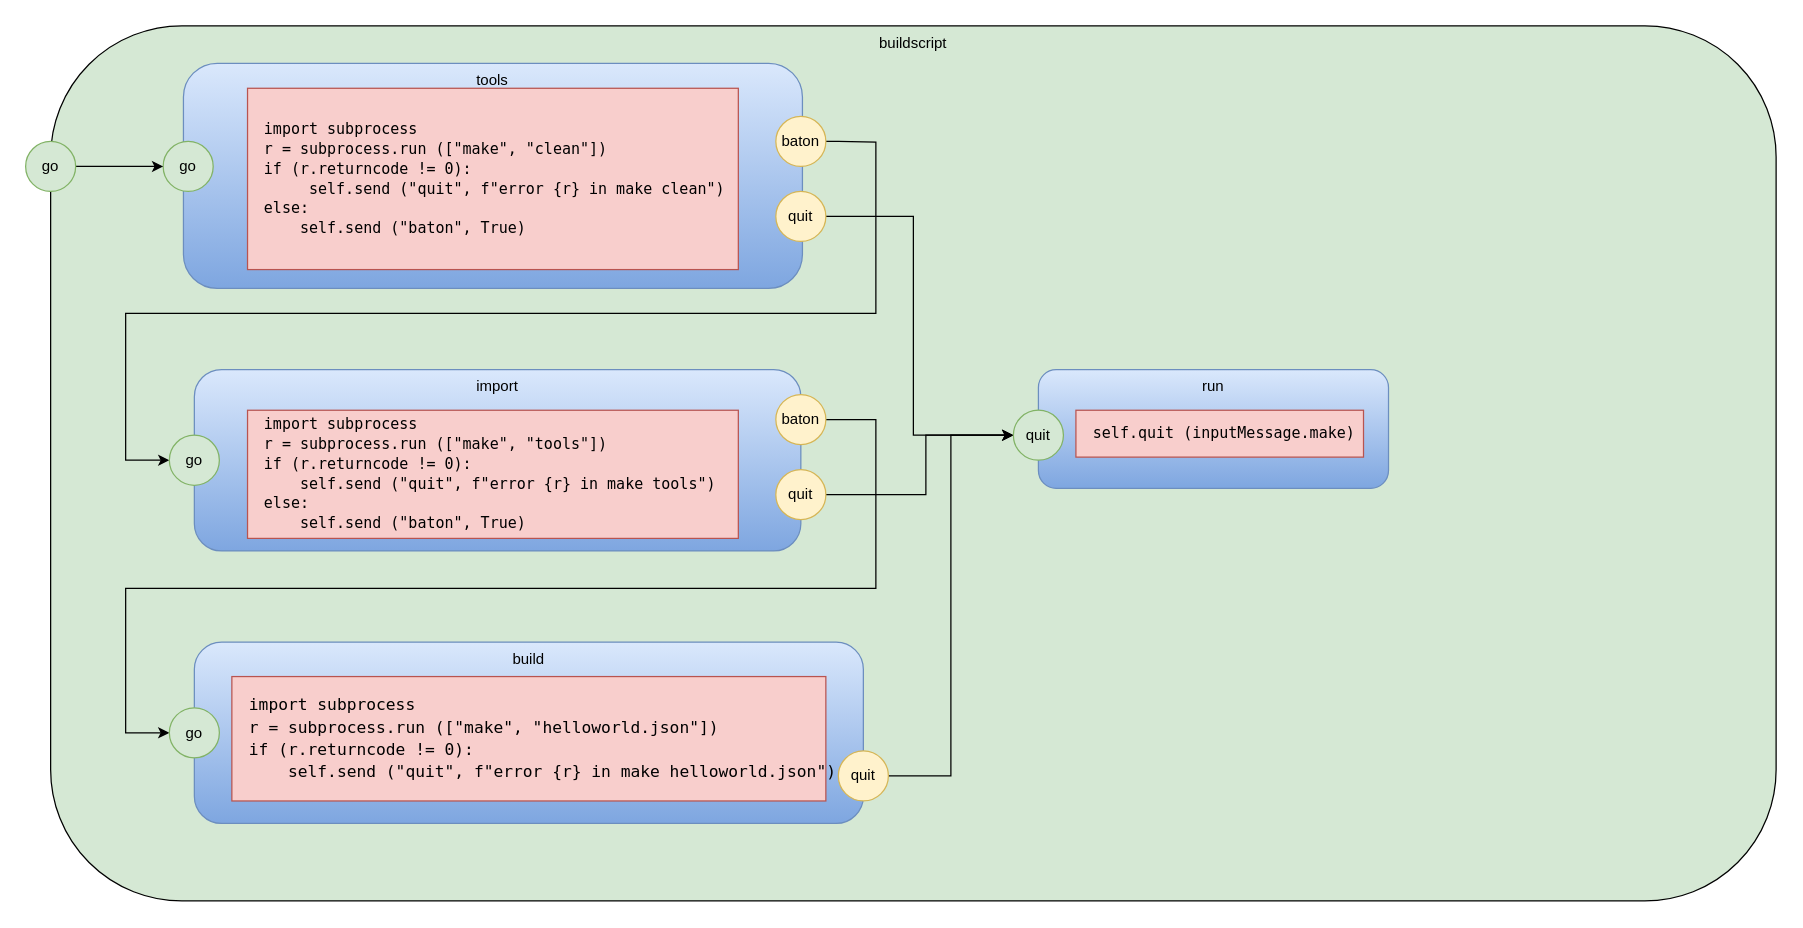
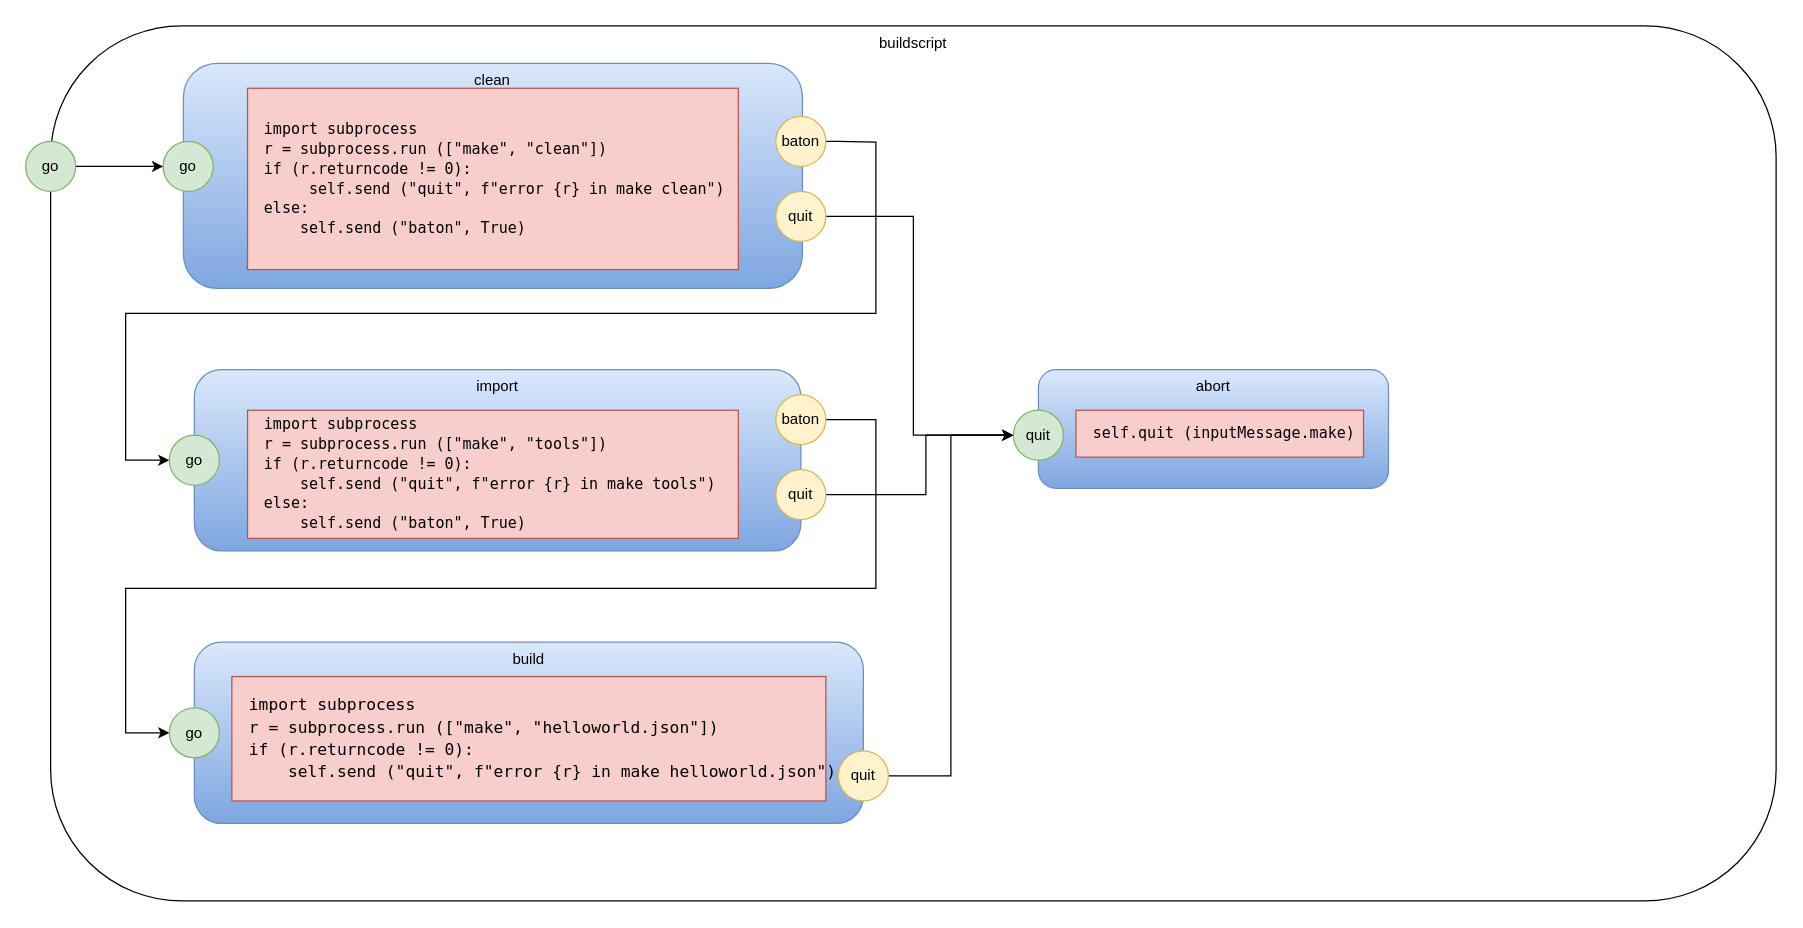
(493, 81) -> (493, 81)
(1213, 387) -> (1213, 387)
(913, 463) -> (913, 463)
